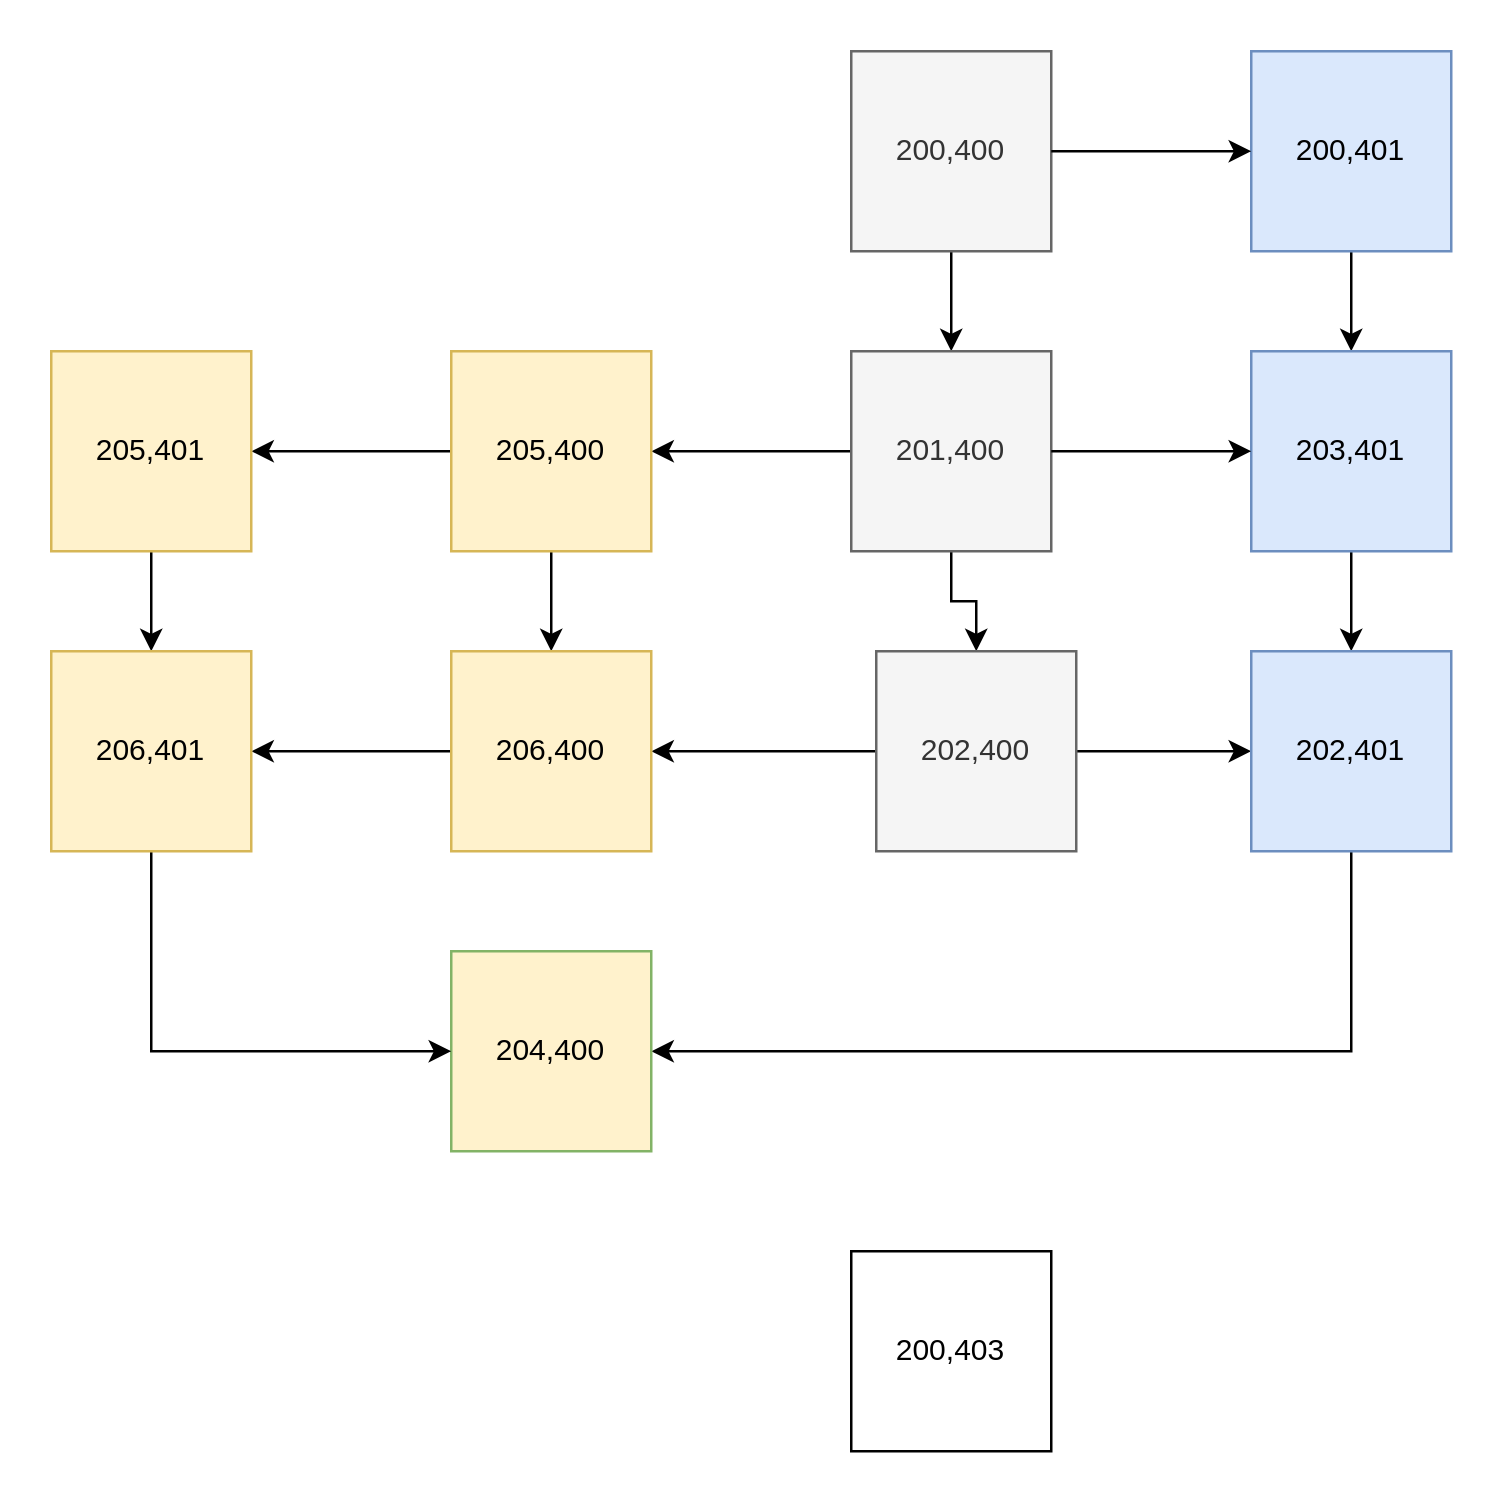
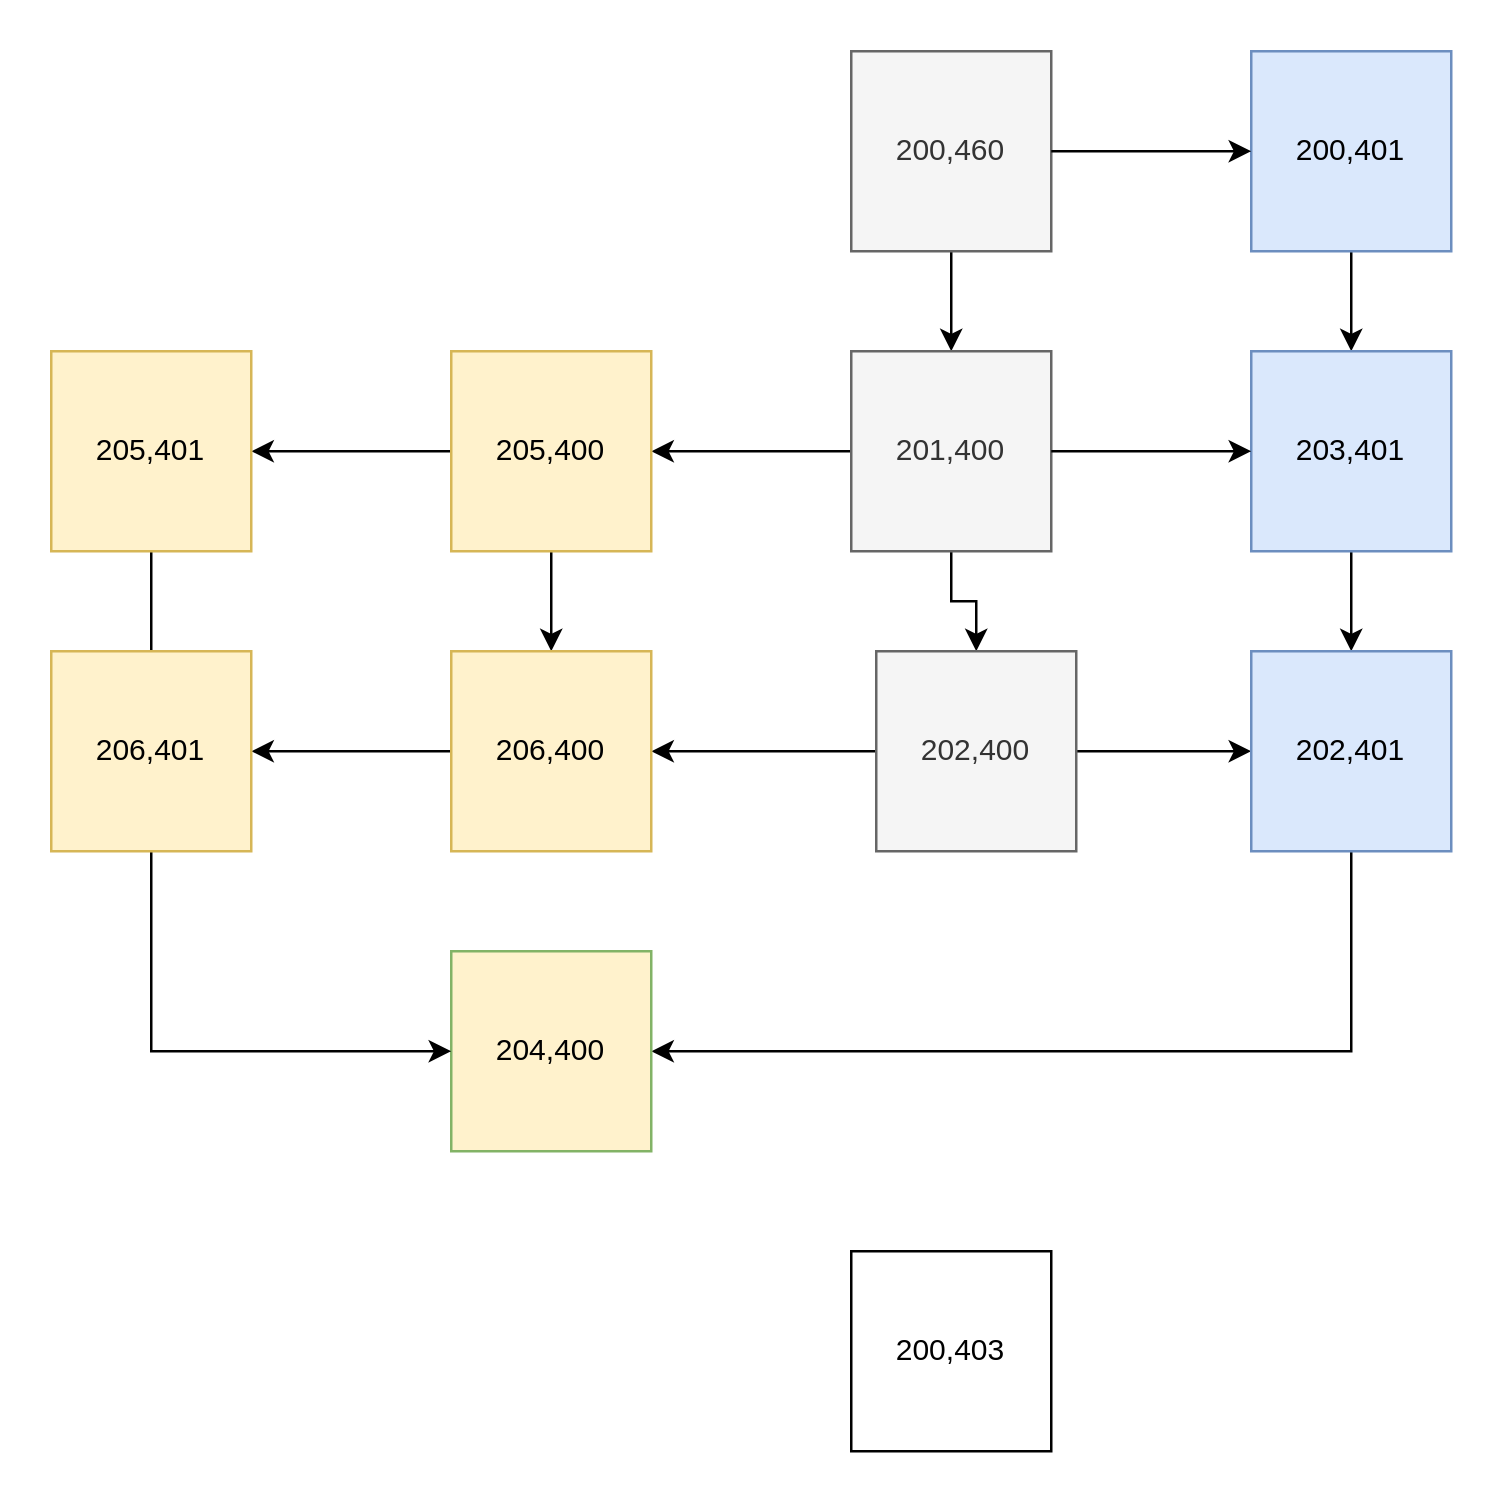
(951, 151) -> (951, 151)
(151, 633) -> (151, 640)
